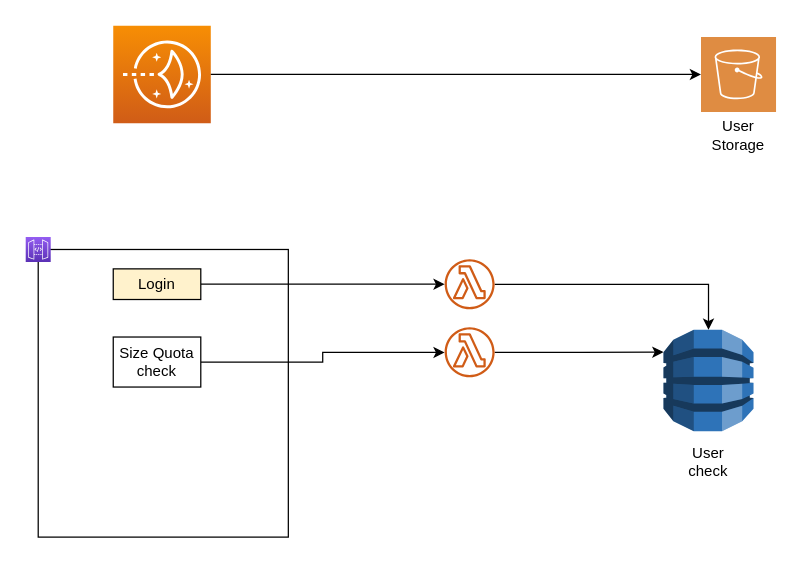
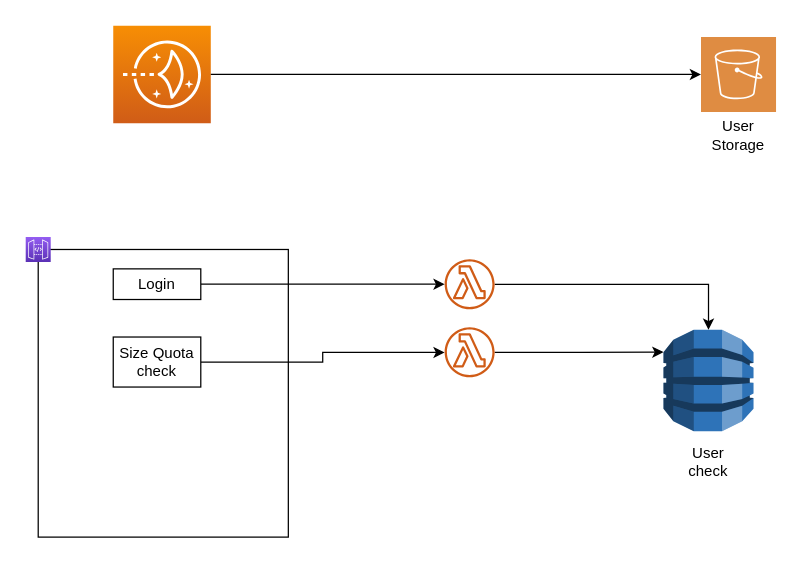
(157, 284) -> (157, 284)
